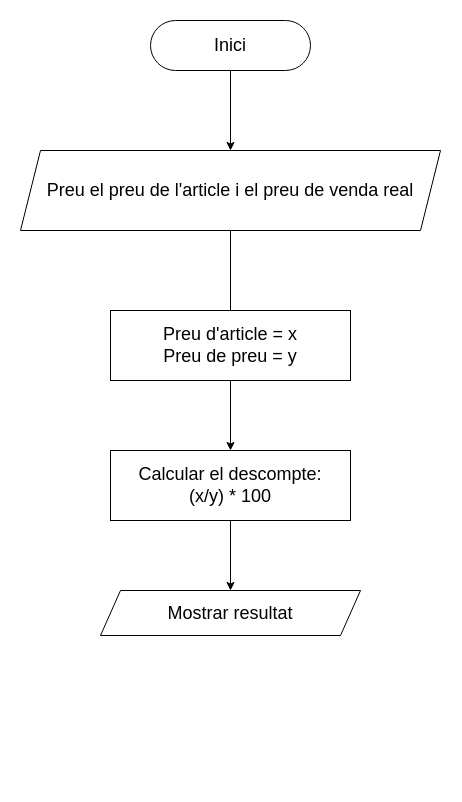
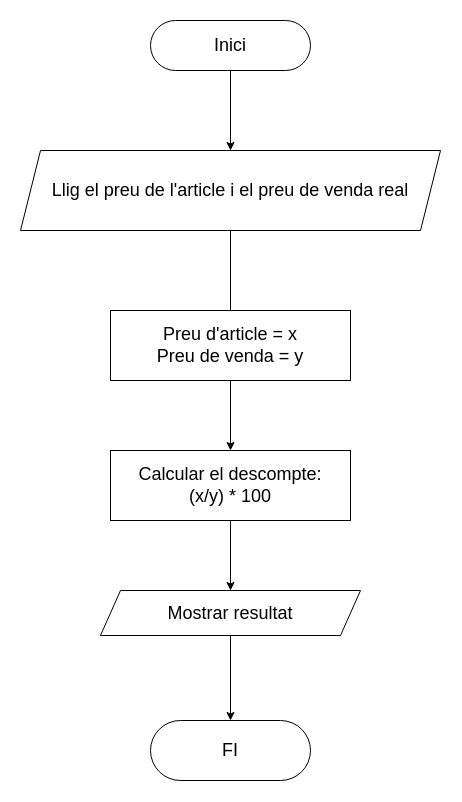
(231, 191) -> (231, 191)
(231, 346) -> (231, 346)
none -> (231, 675)
none -> (231, 751)
